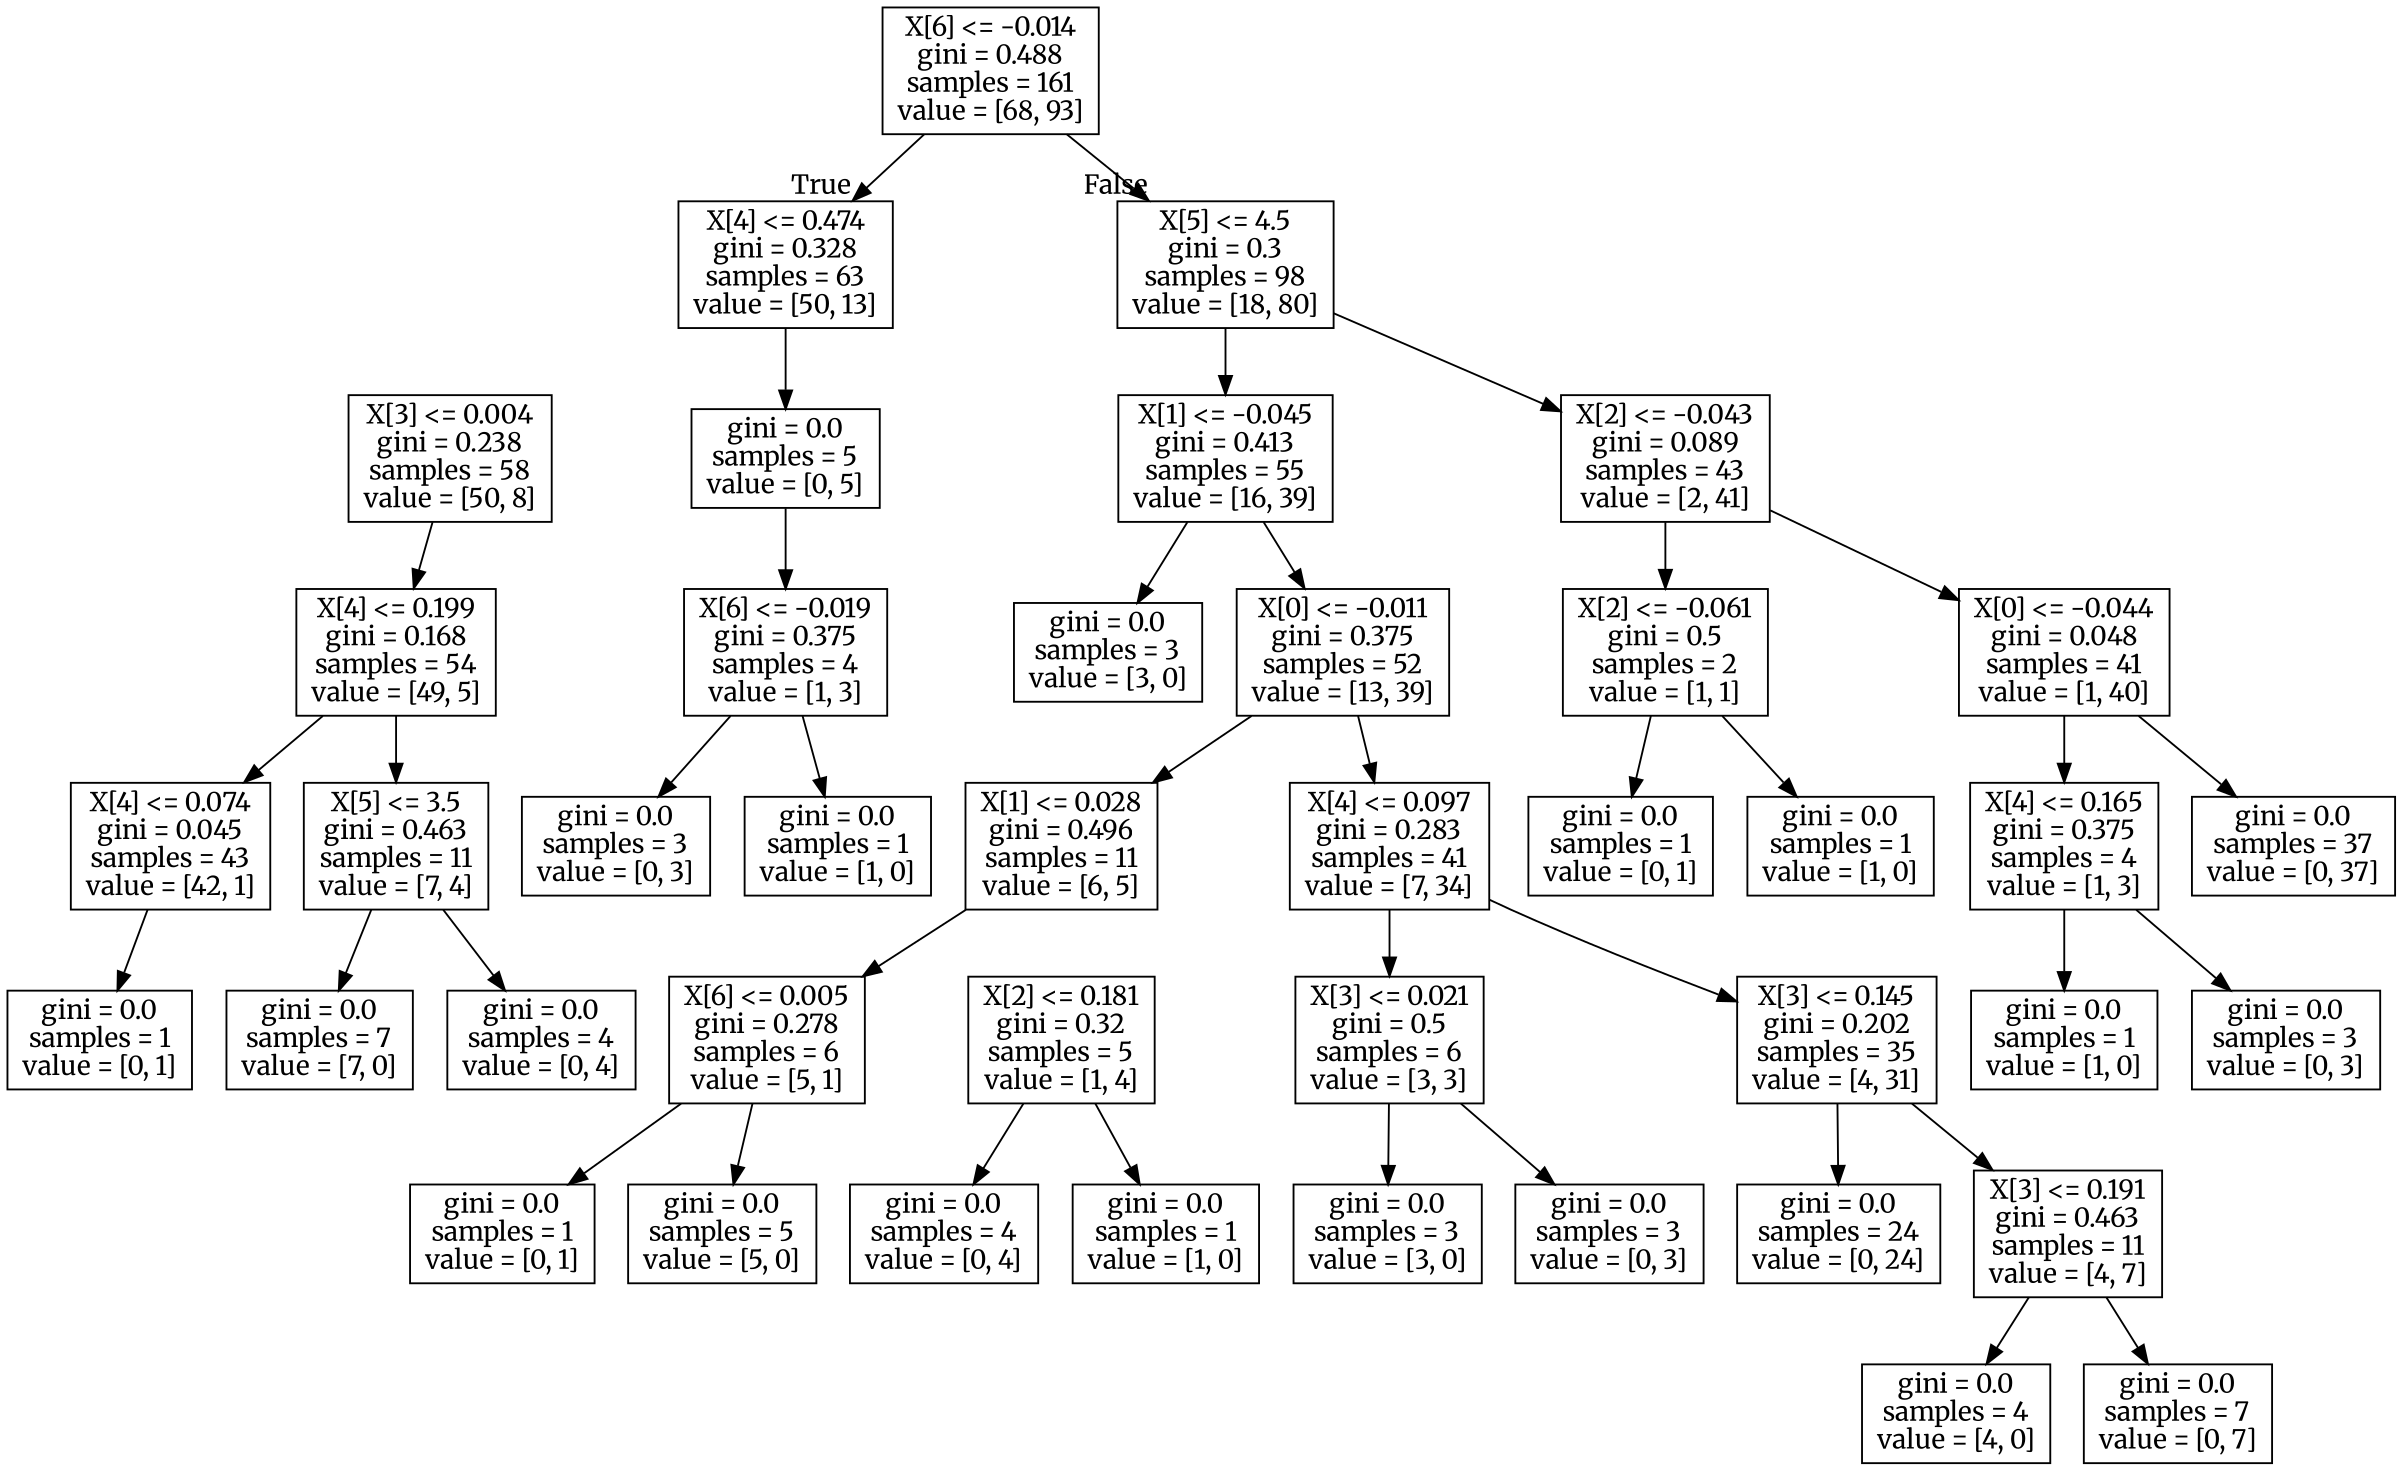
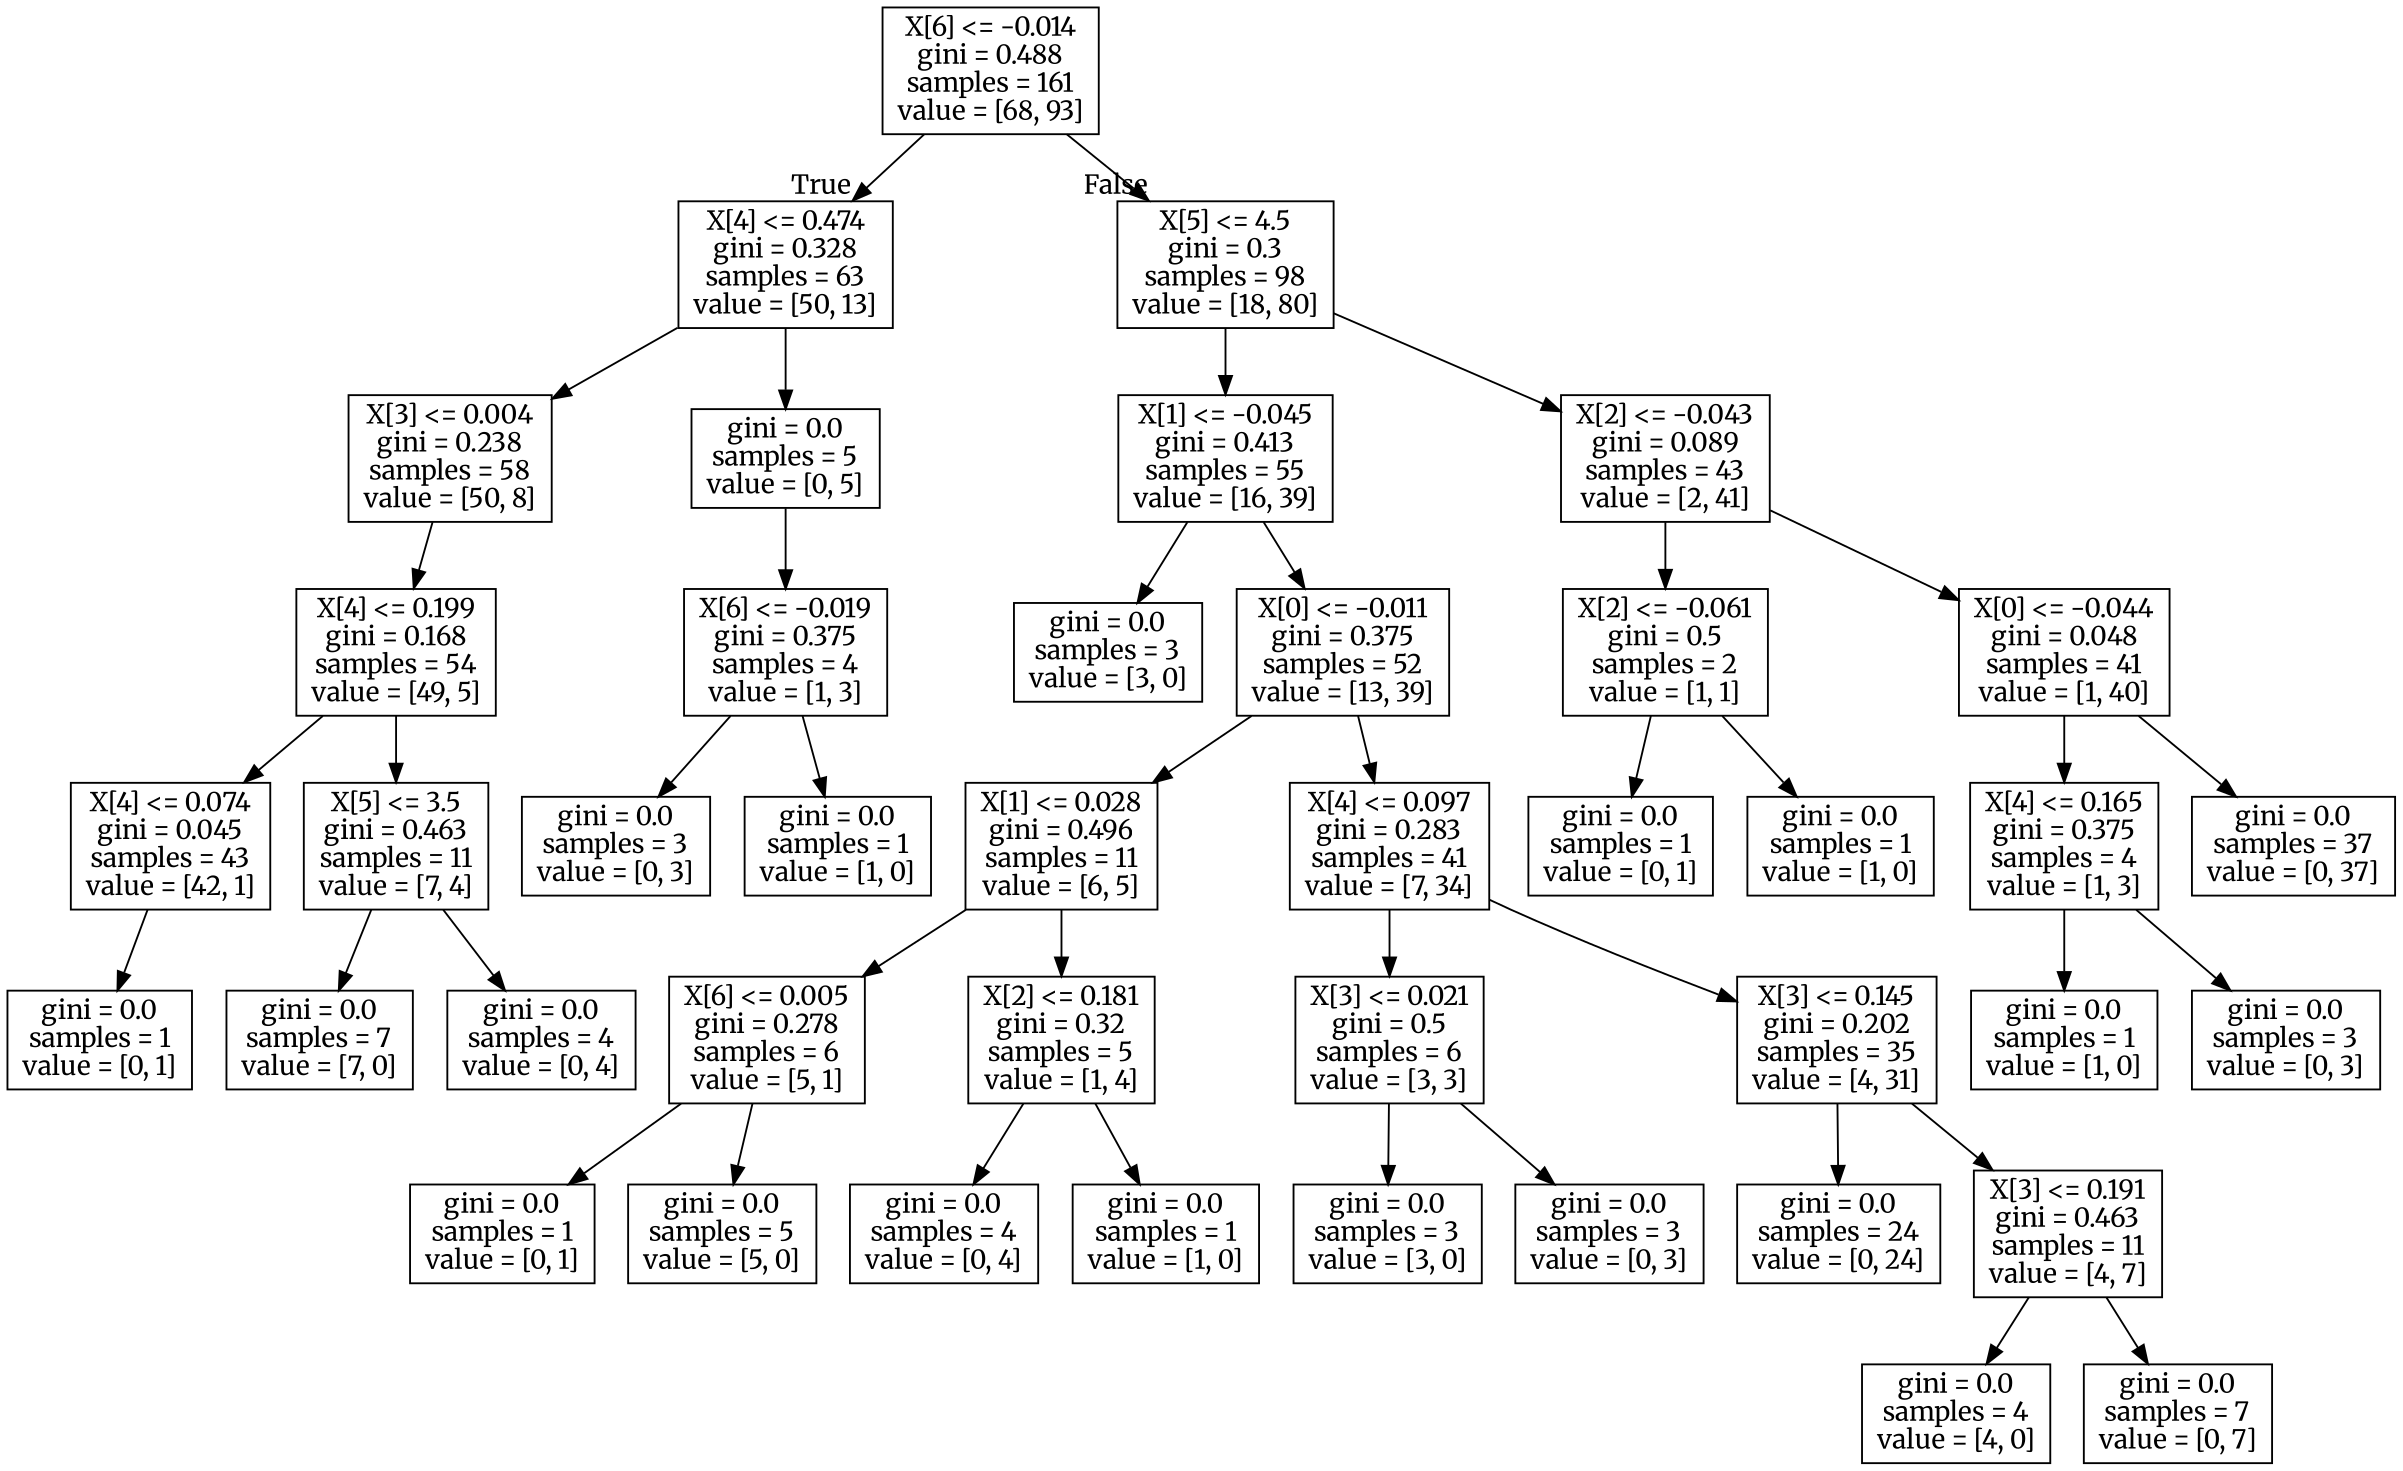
none -> (623, 359)
none -> (1061, 933)
